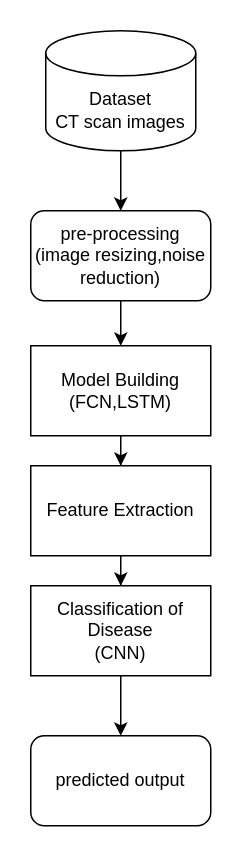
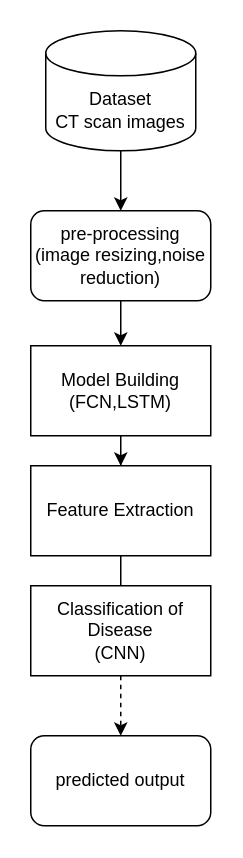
(121, 574) -> (121, 578)
(121, 700) -> (121, 700)
